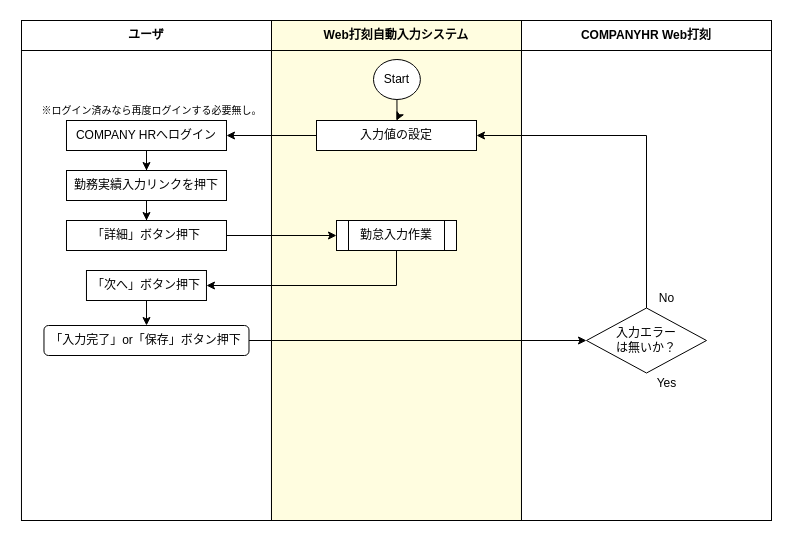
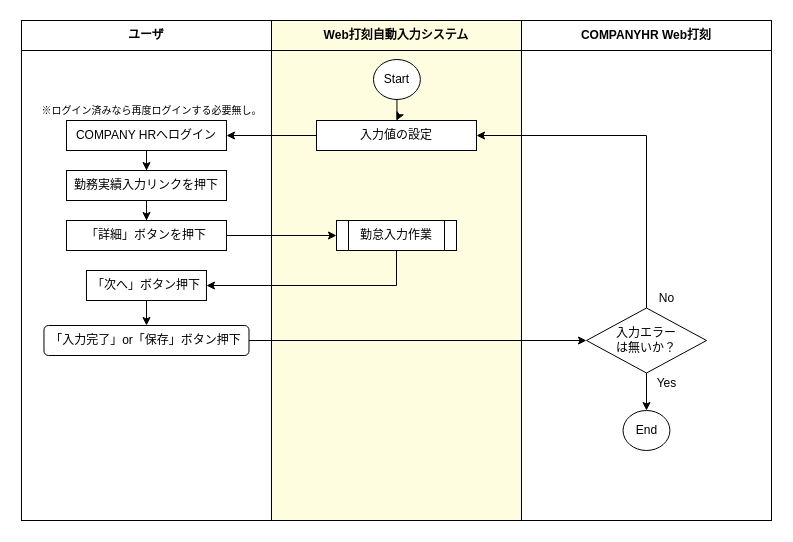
(147, 236) -> (147, 236)
none -> (647, 390)
none -> (646, 431)
